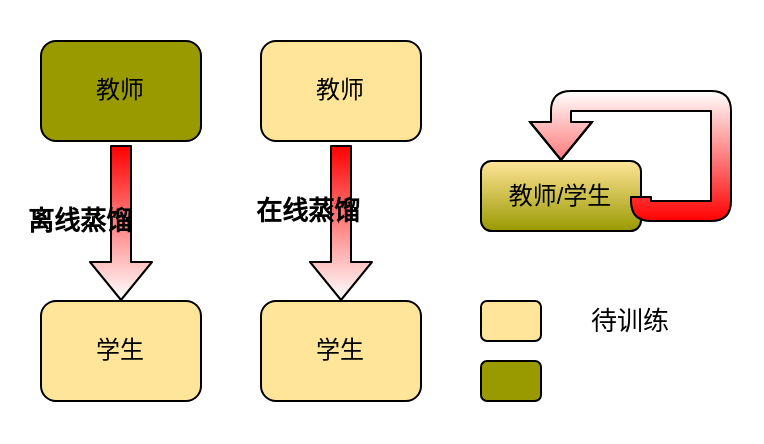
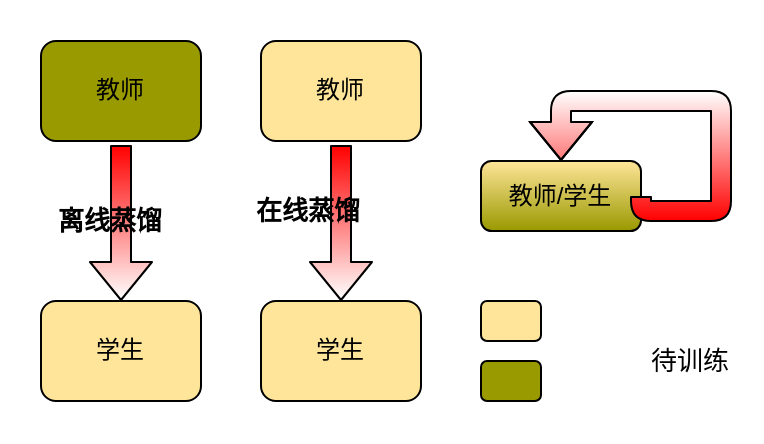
(81, 221) -> (111, 221)
(631, 321) -> (691, 361)
